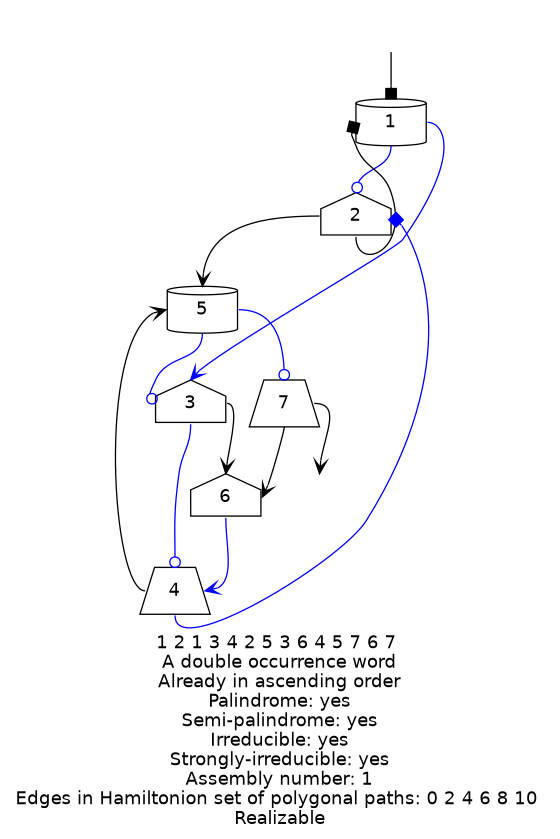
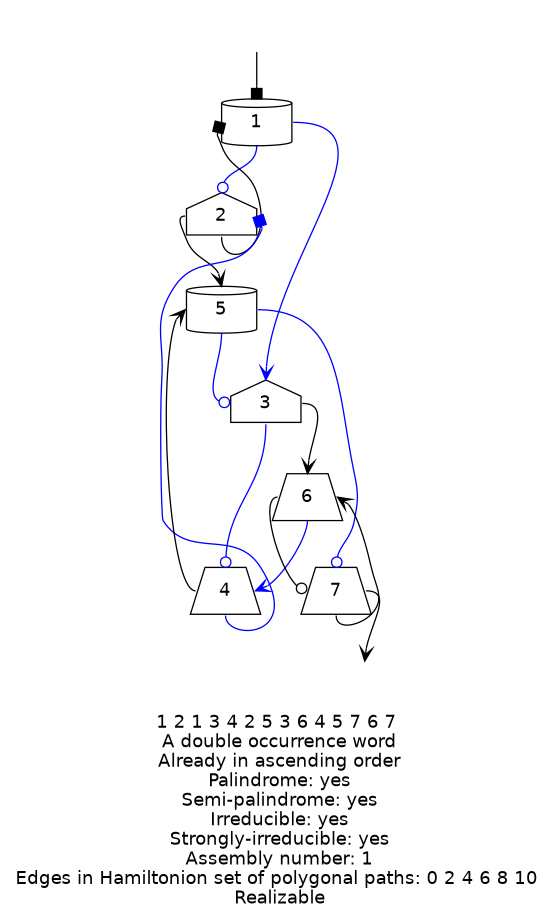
(226, 497) -> (308, 497)
none -> (275, 542)
